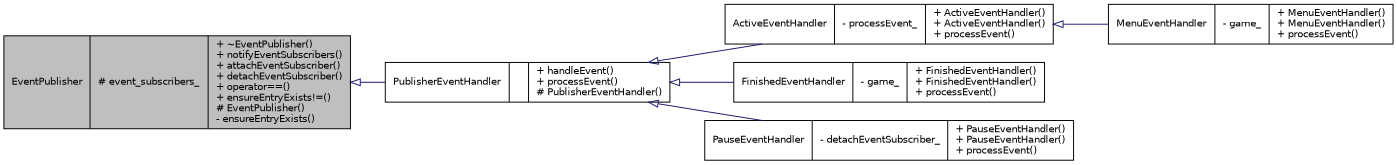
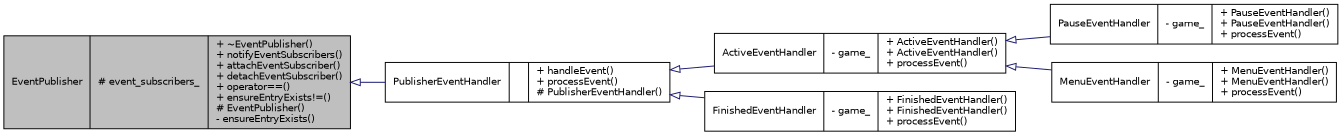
(880, 24) -> (851, 53)
(710, 112) -> (1033, 38)
(880, 140) -> (1185, 24)
